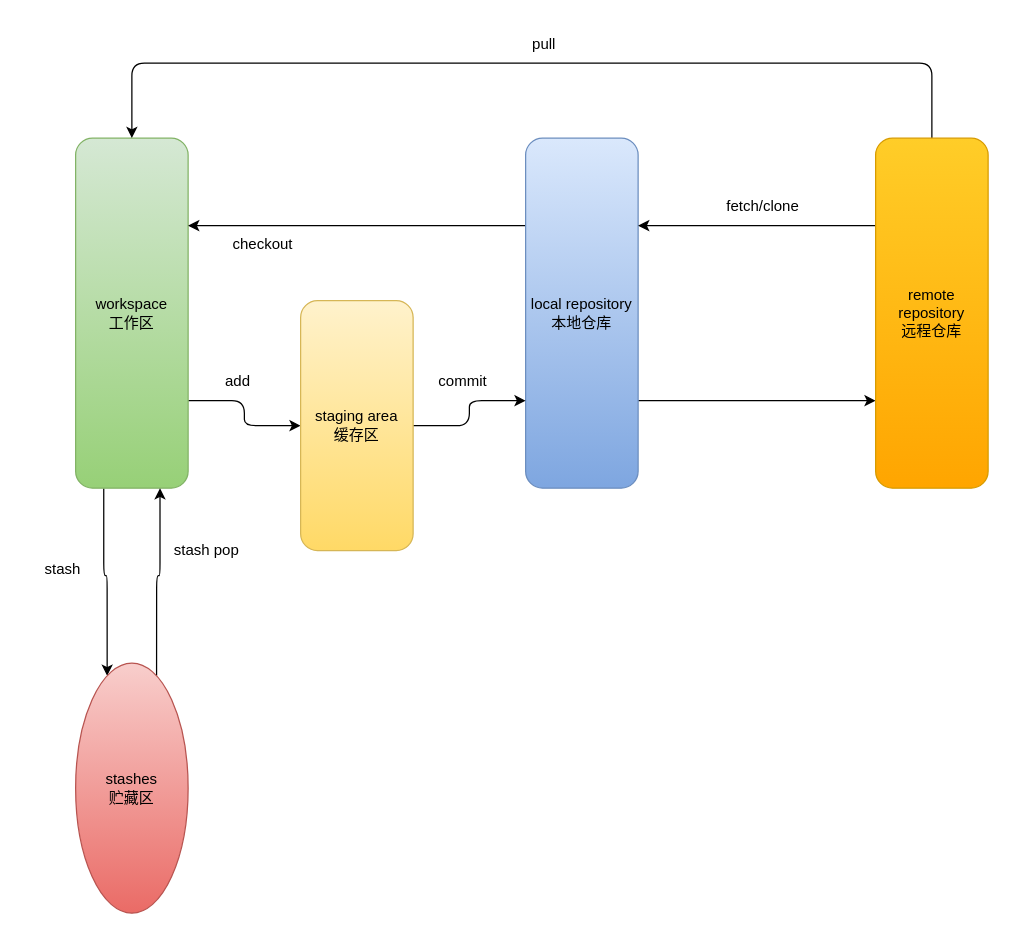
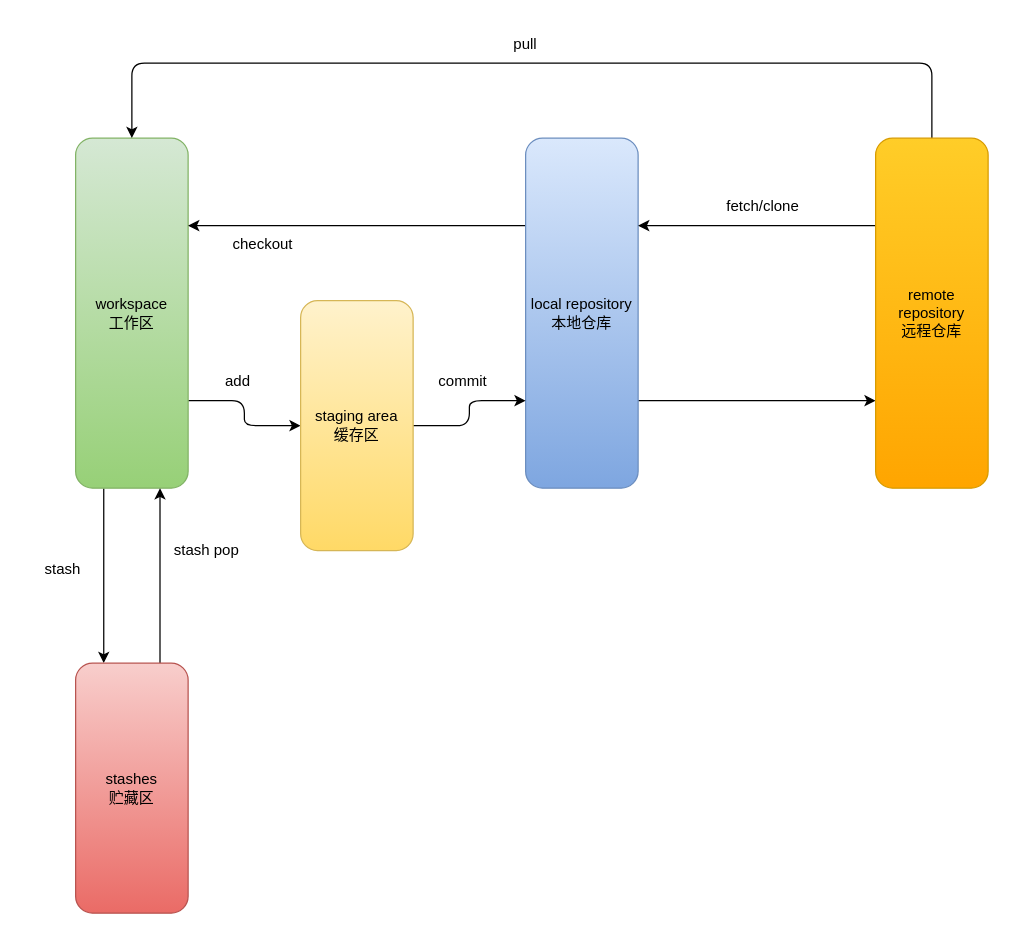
(544, 44) -> (526, 44)
(132, 788) -> (132, 788)
